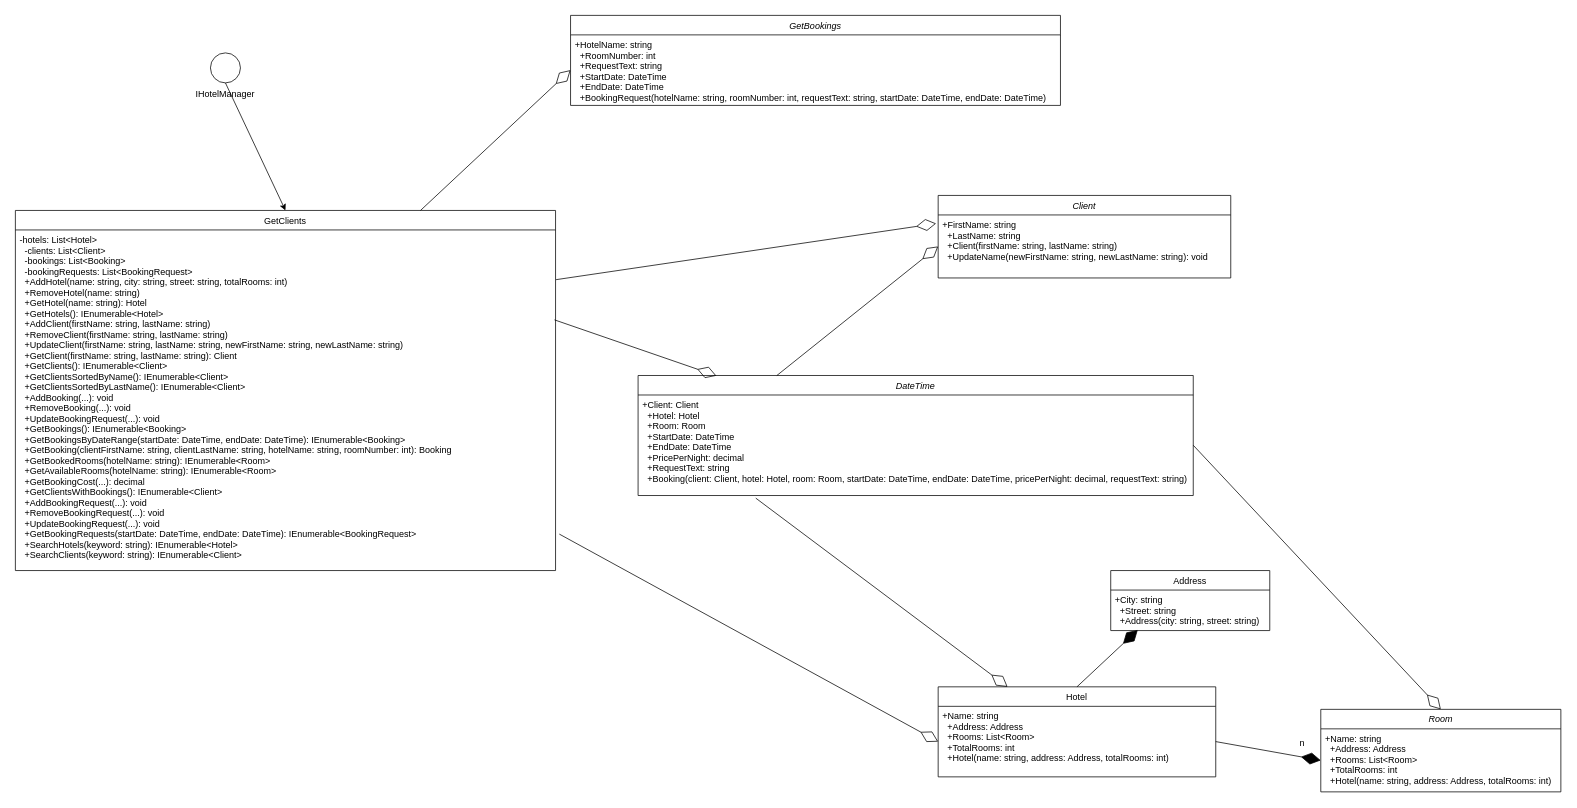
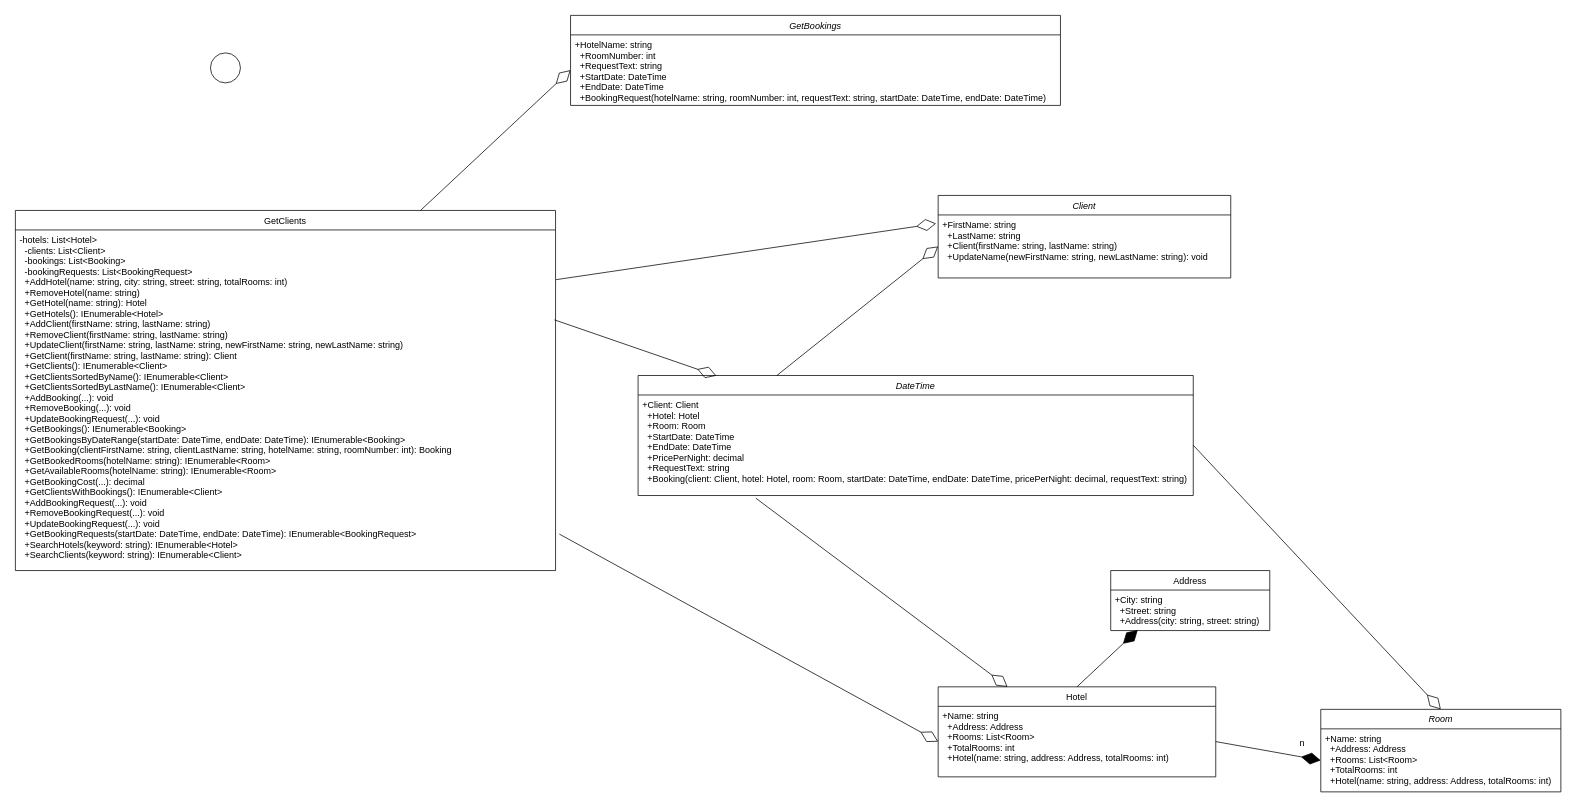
(225, 94) -> none
(254, 144) -> none
